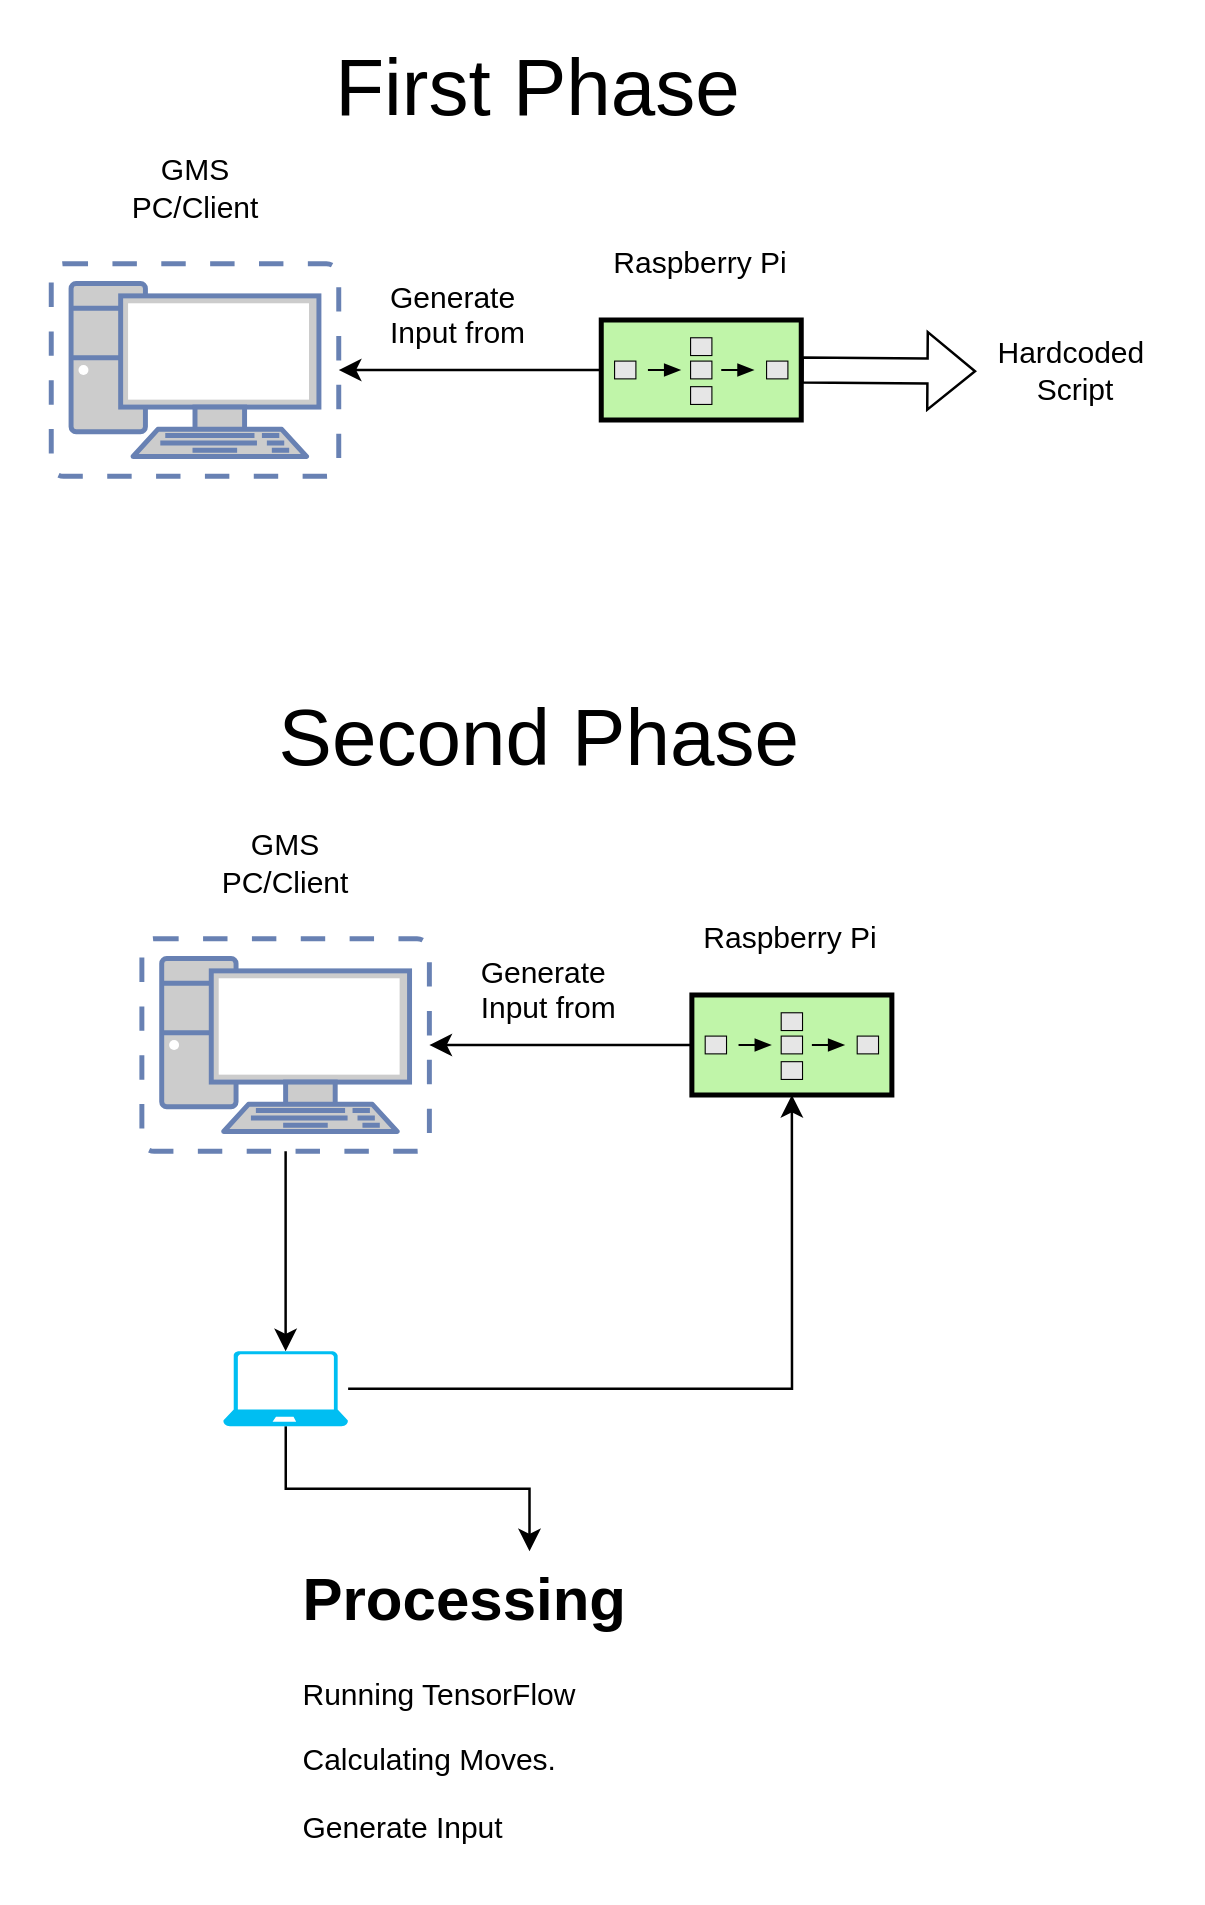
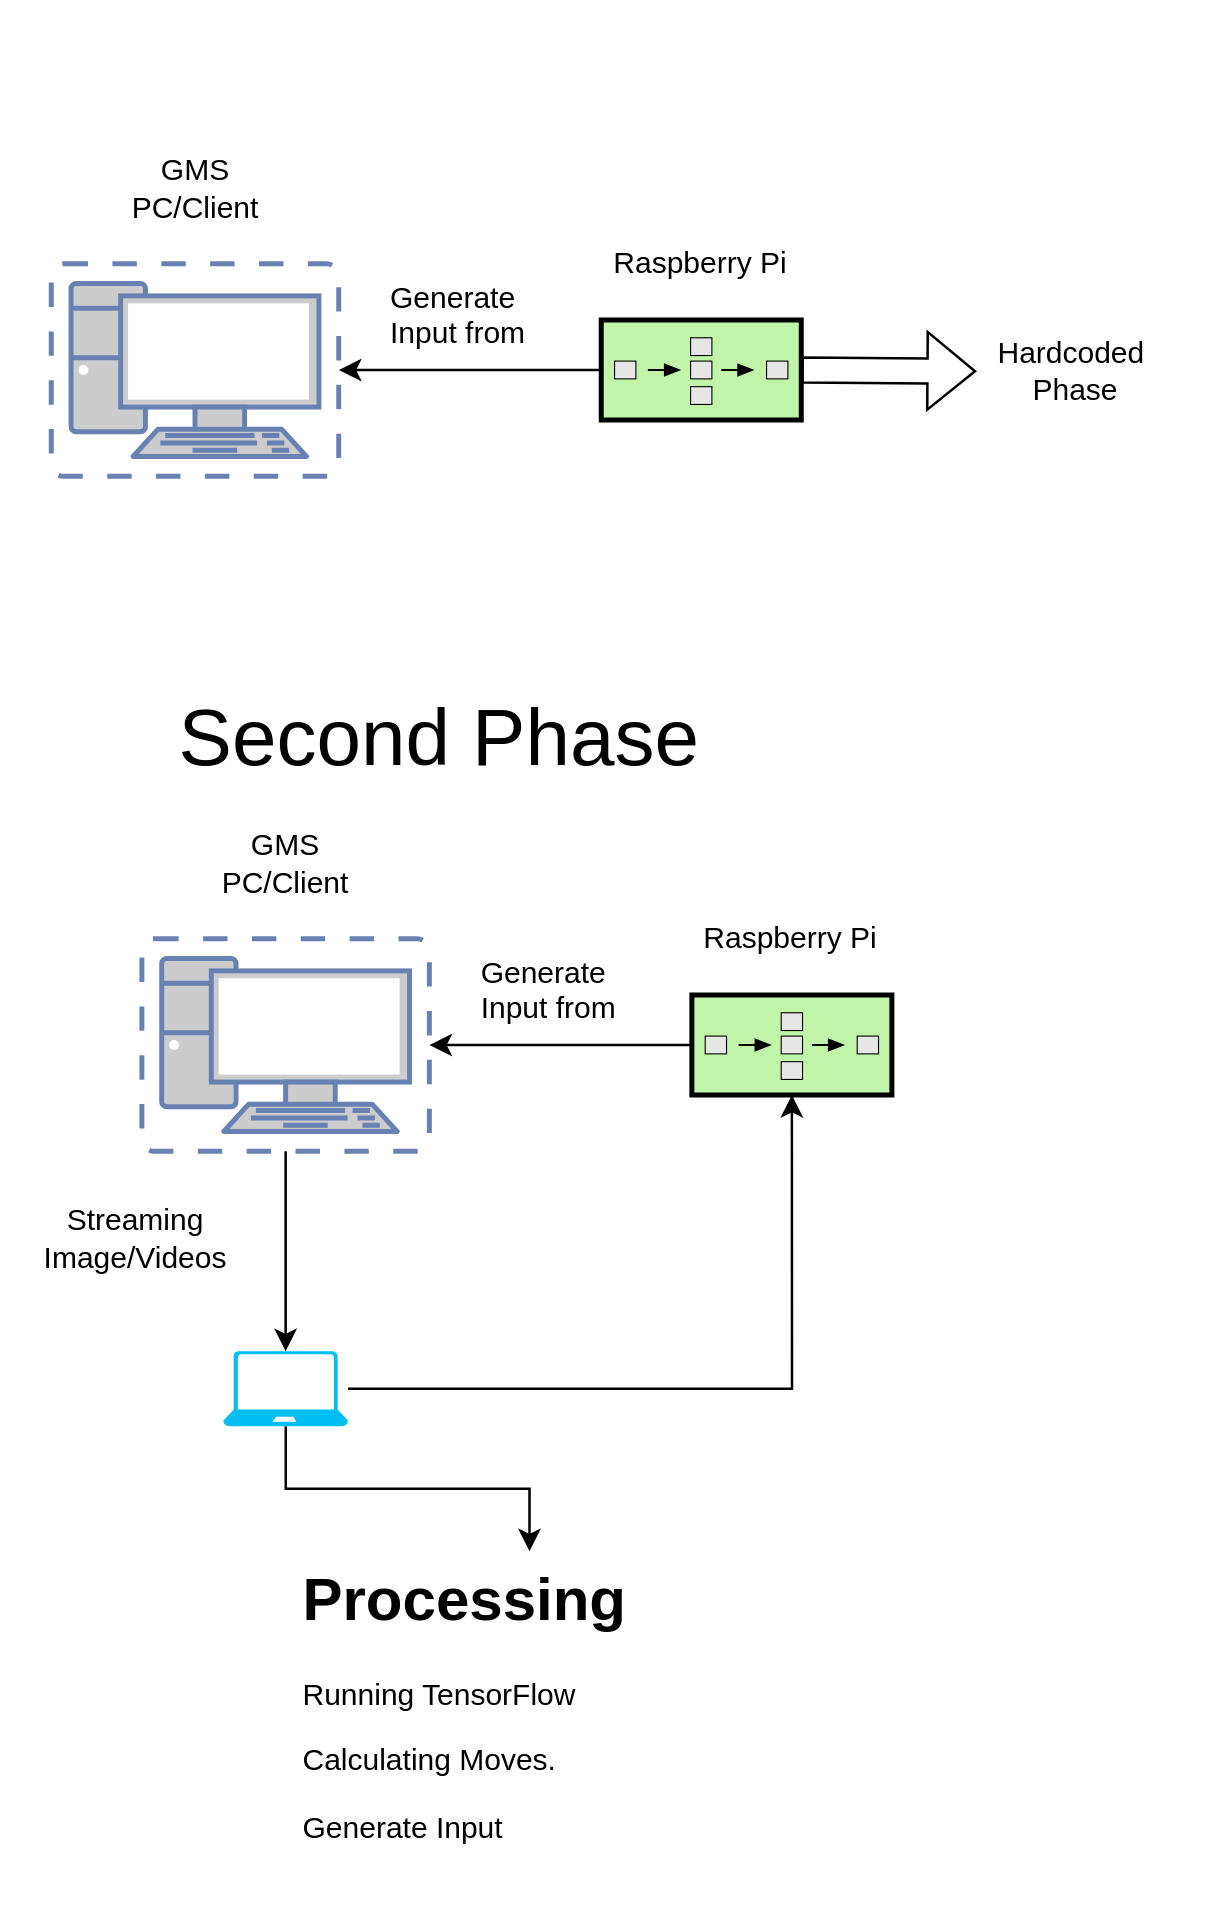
(539, 89) -> none
(1076, 371) -> (1076, 371)
(539, 739) -> (439, 739)
none -> (136, 1239)
